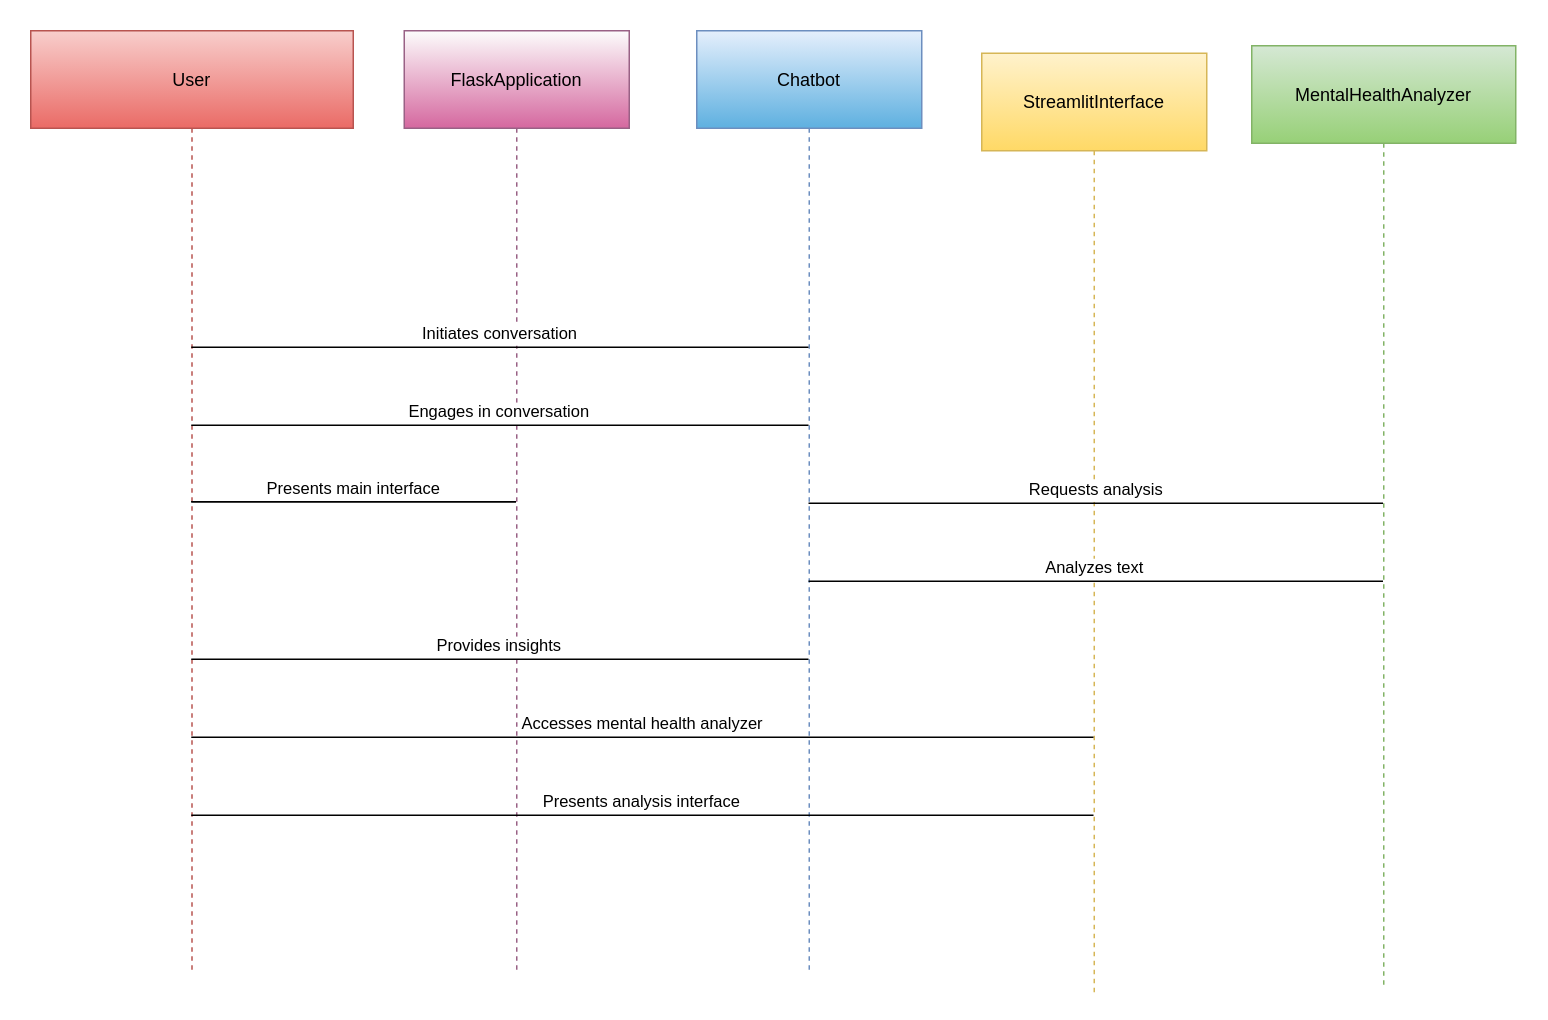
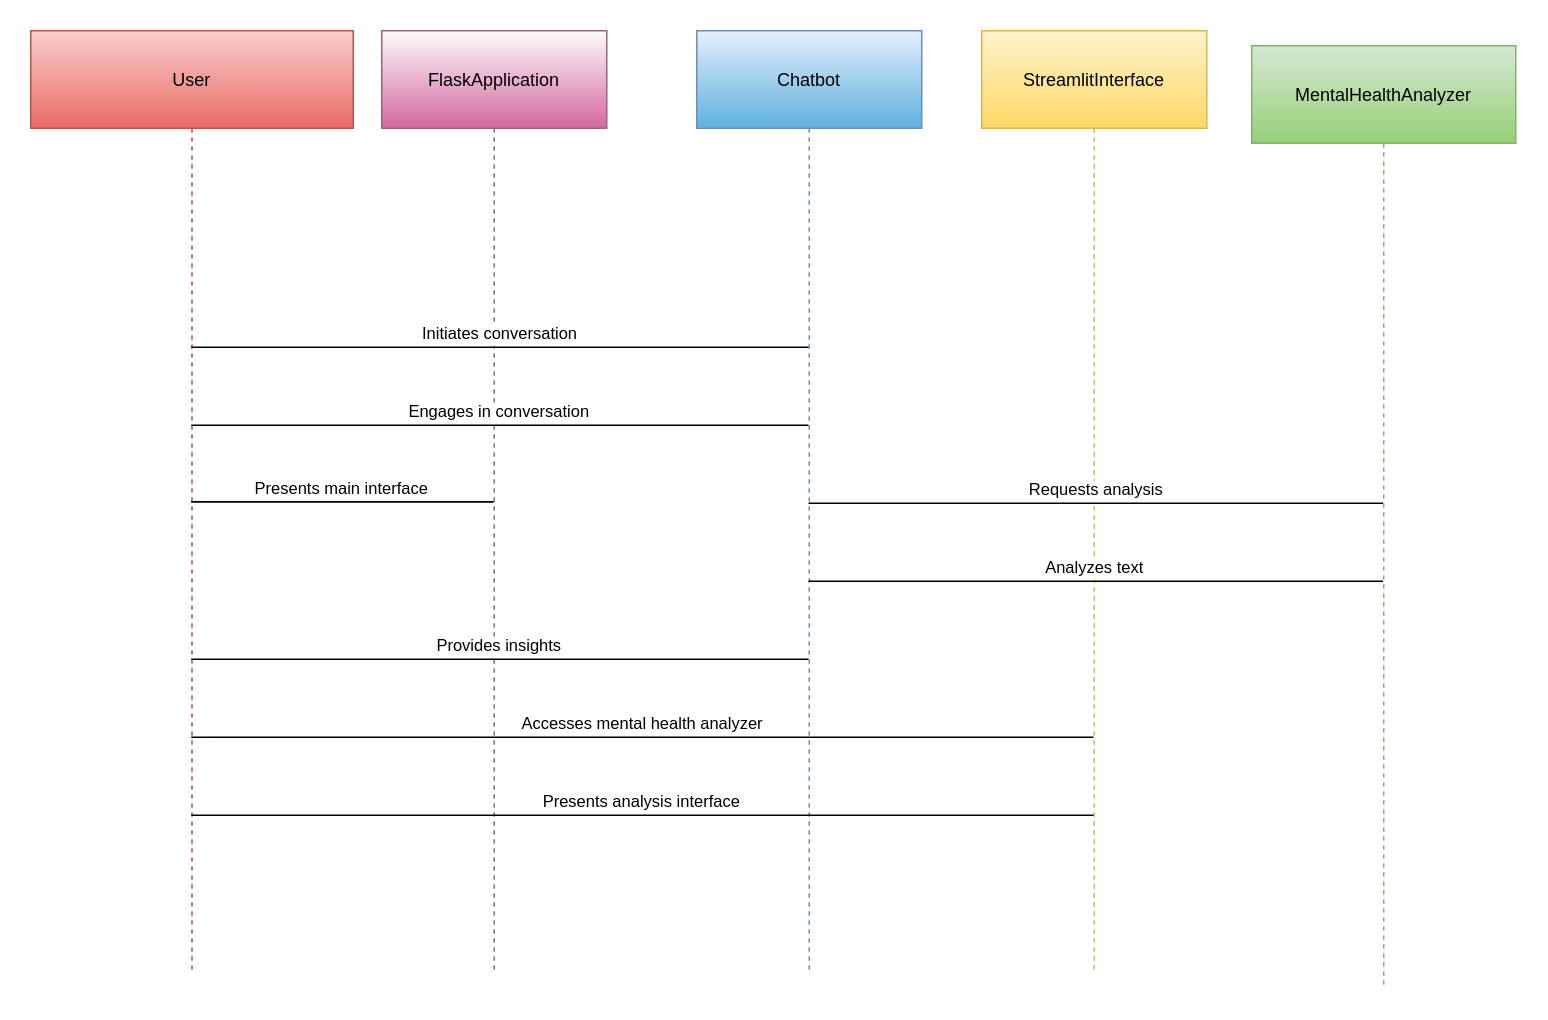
(517, 502) -> (494, 502)
(1094, 524) -> (1094, 502)
